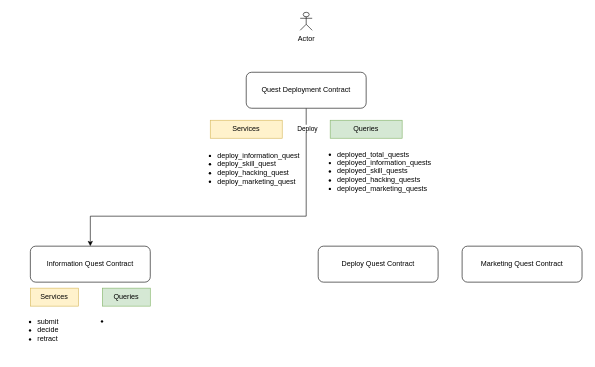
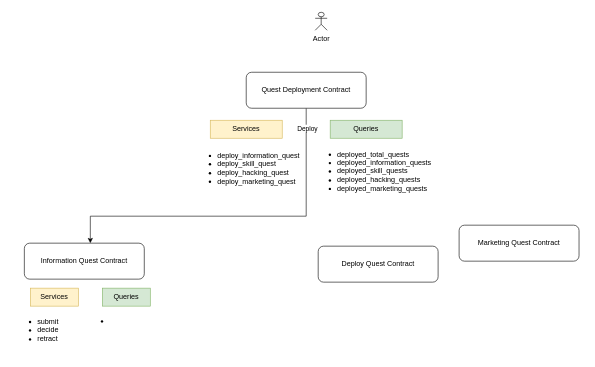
(306, 21) -> (321, 21)
(90, 264) -> (84, 261)
(522, 264) -> (519, 243)
